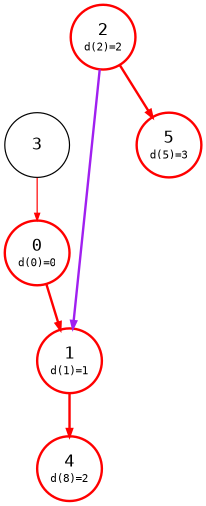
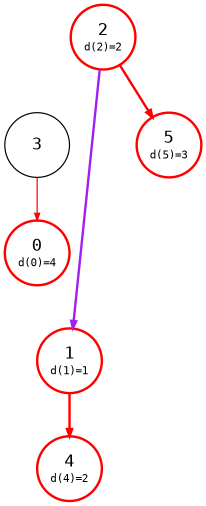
(37, 263) -> (37, 263)
(52, 303) -> none
(70, 479) -> (70, 479)
